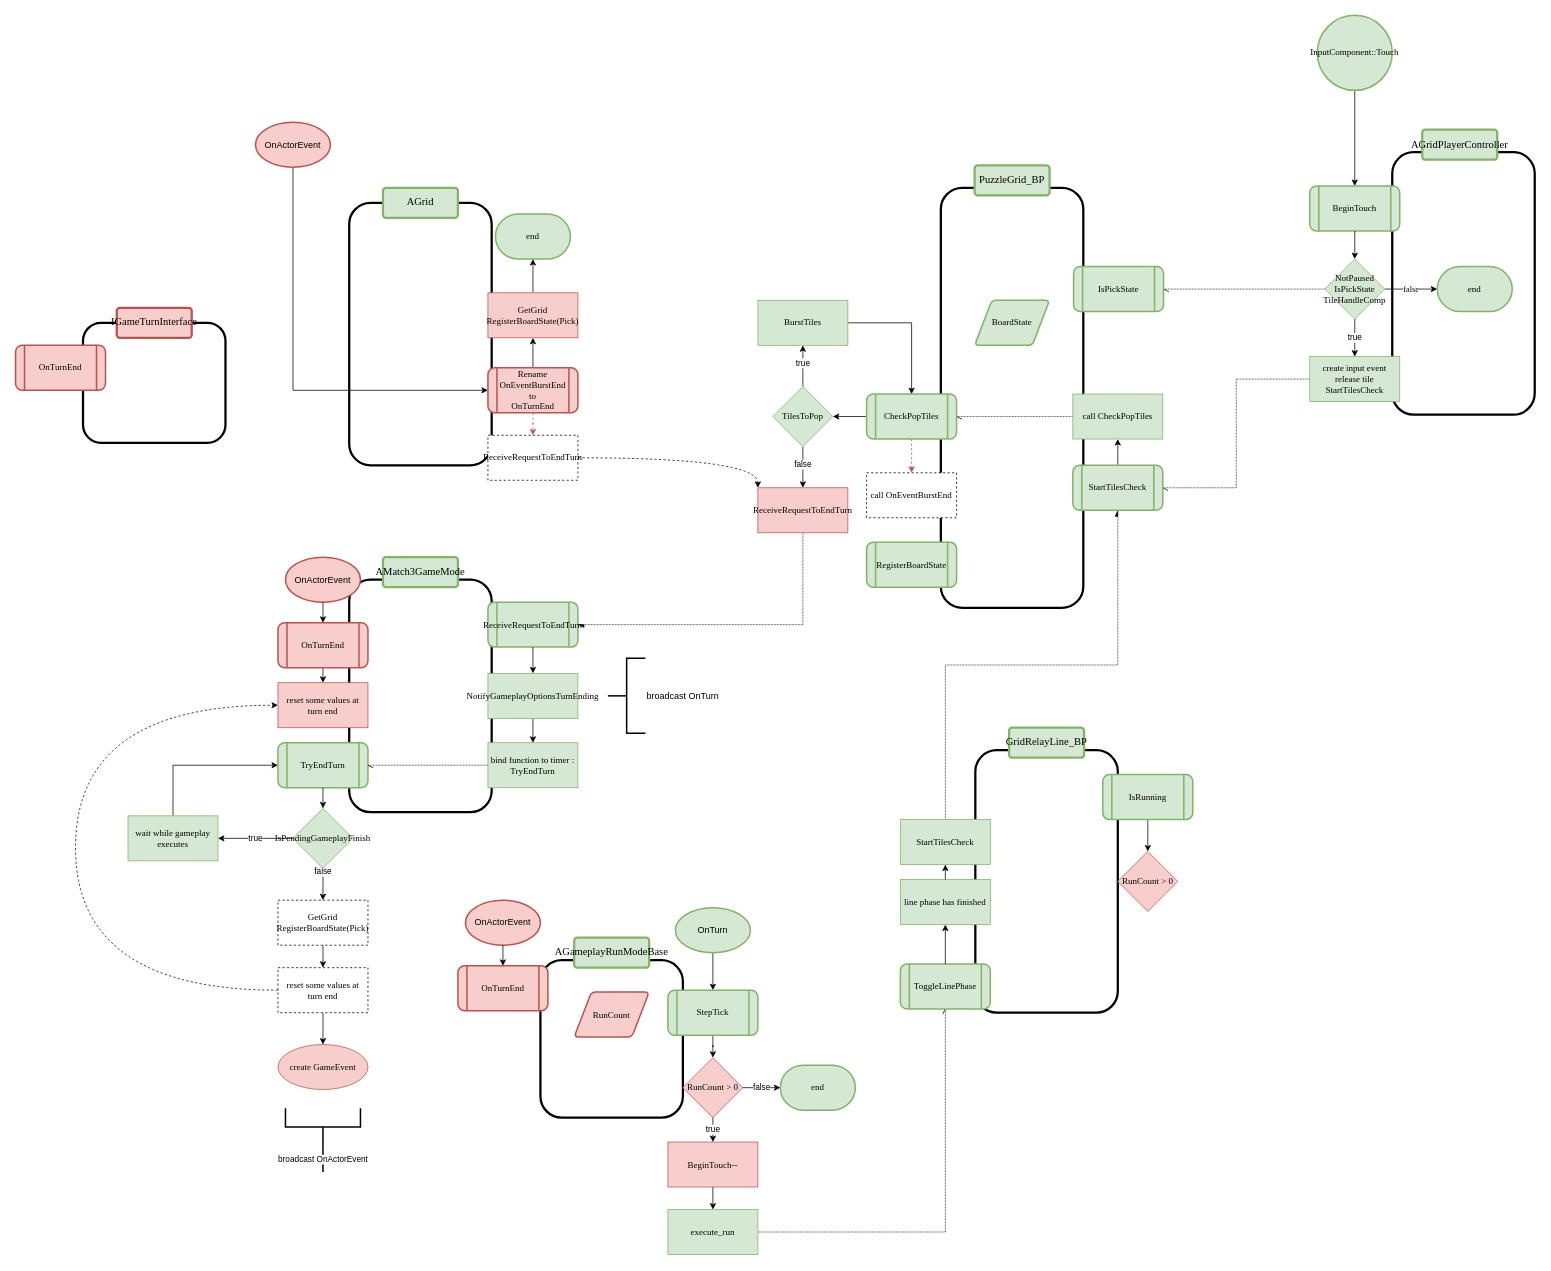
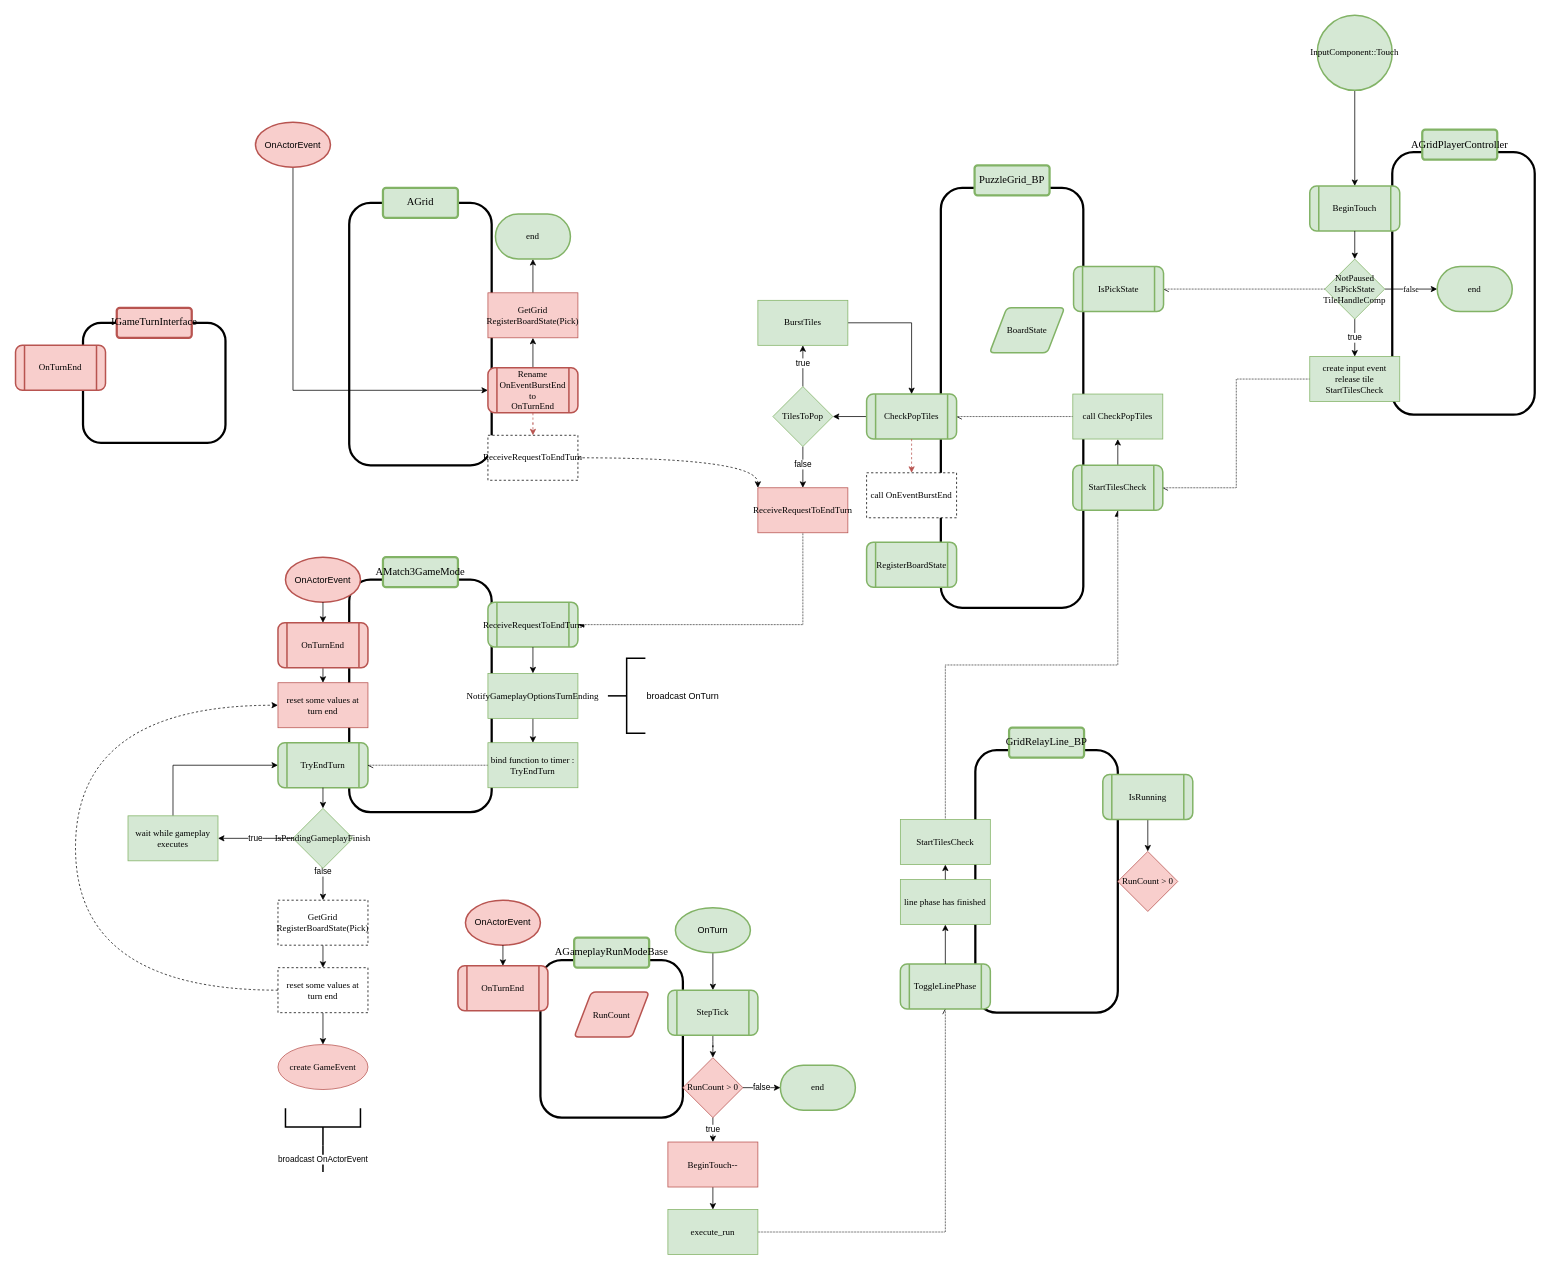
(1012, 323) -> (1027, 330)
